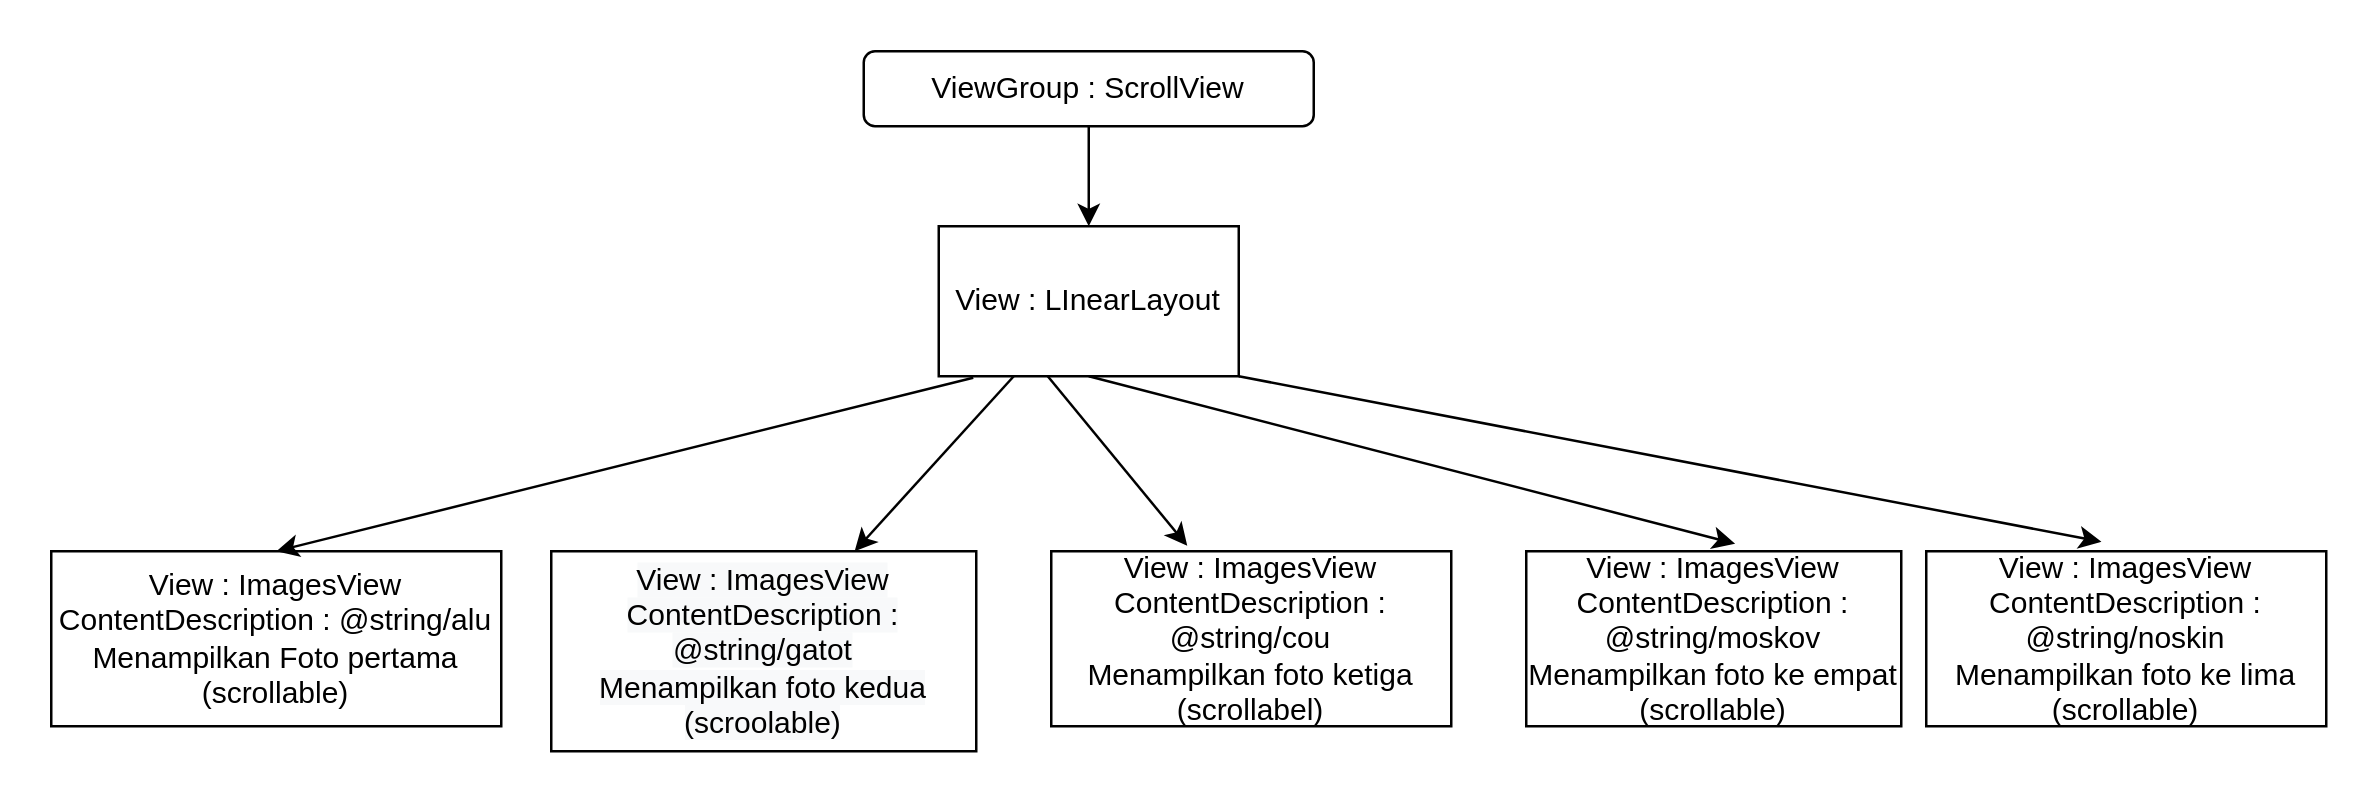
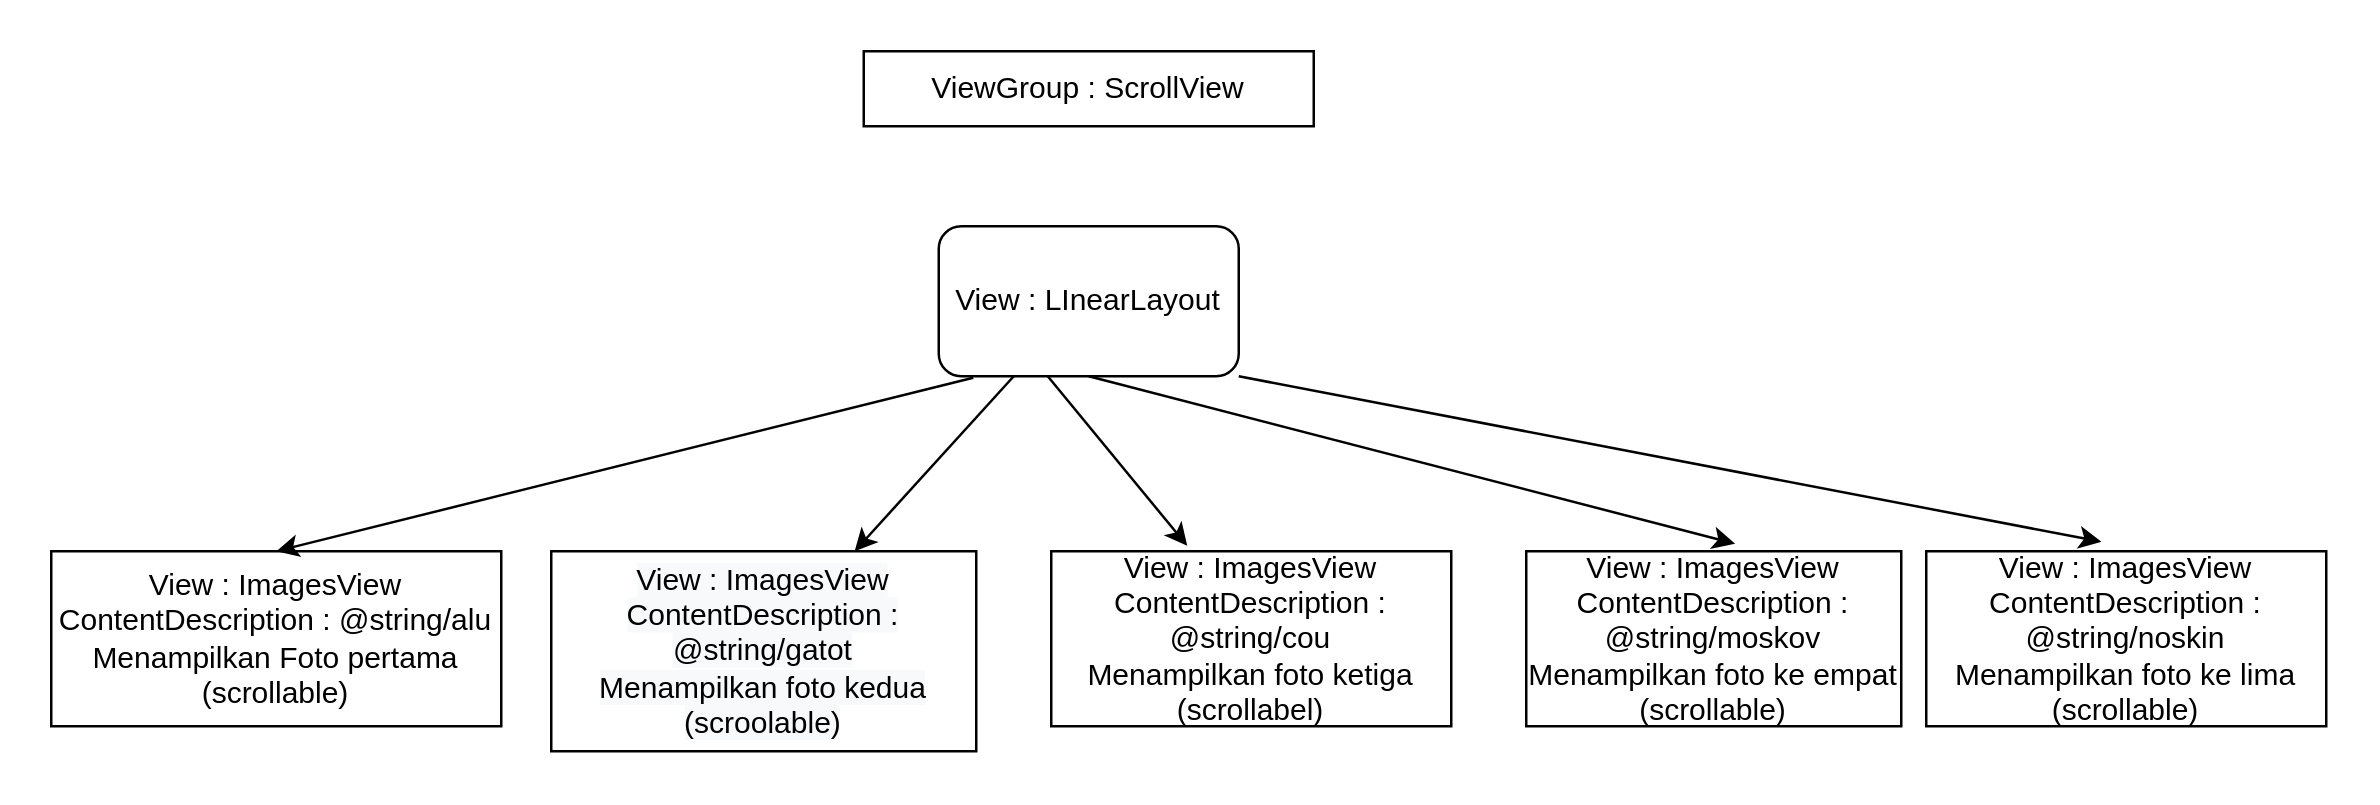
(1089, 89) -> (1089, 89)
(1089, 168) -> none
(1089, 301) -> (1089, 301)
